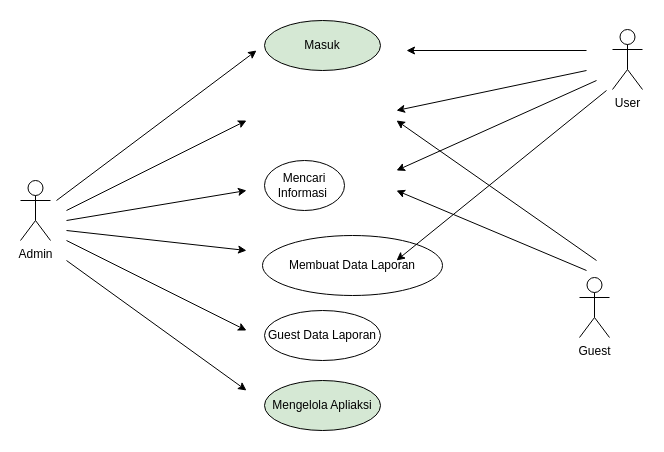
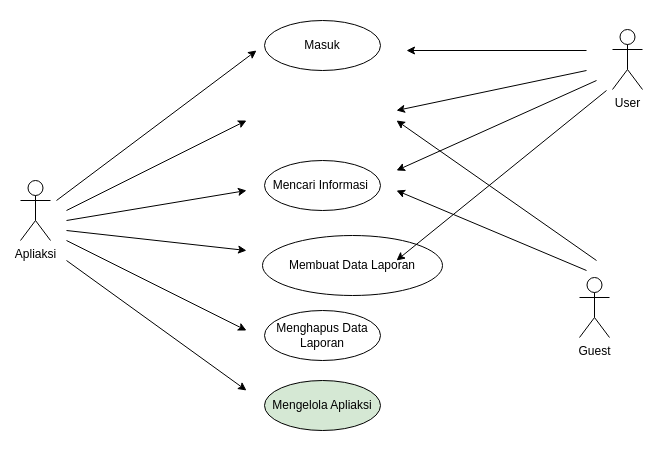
(323, 46) -> (323, 46)
(305, 186) -> (323, 186)
(36, 255) -> (36, 255)
(323, 336) -> (323, 336)
